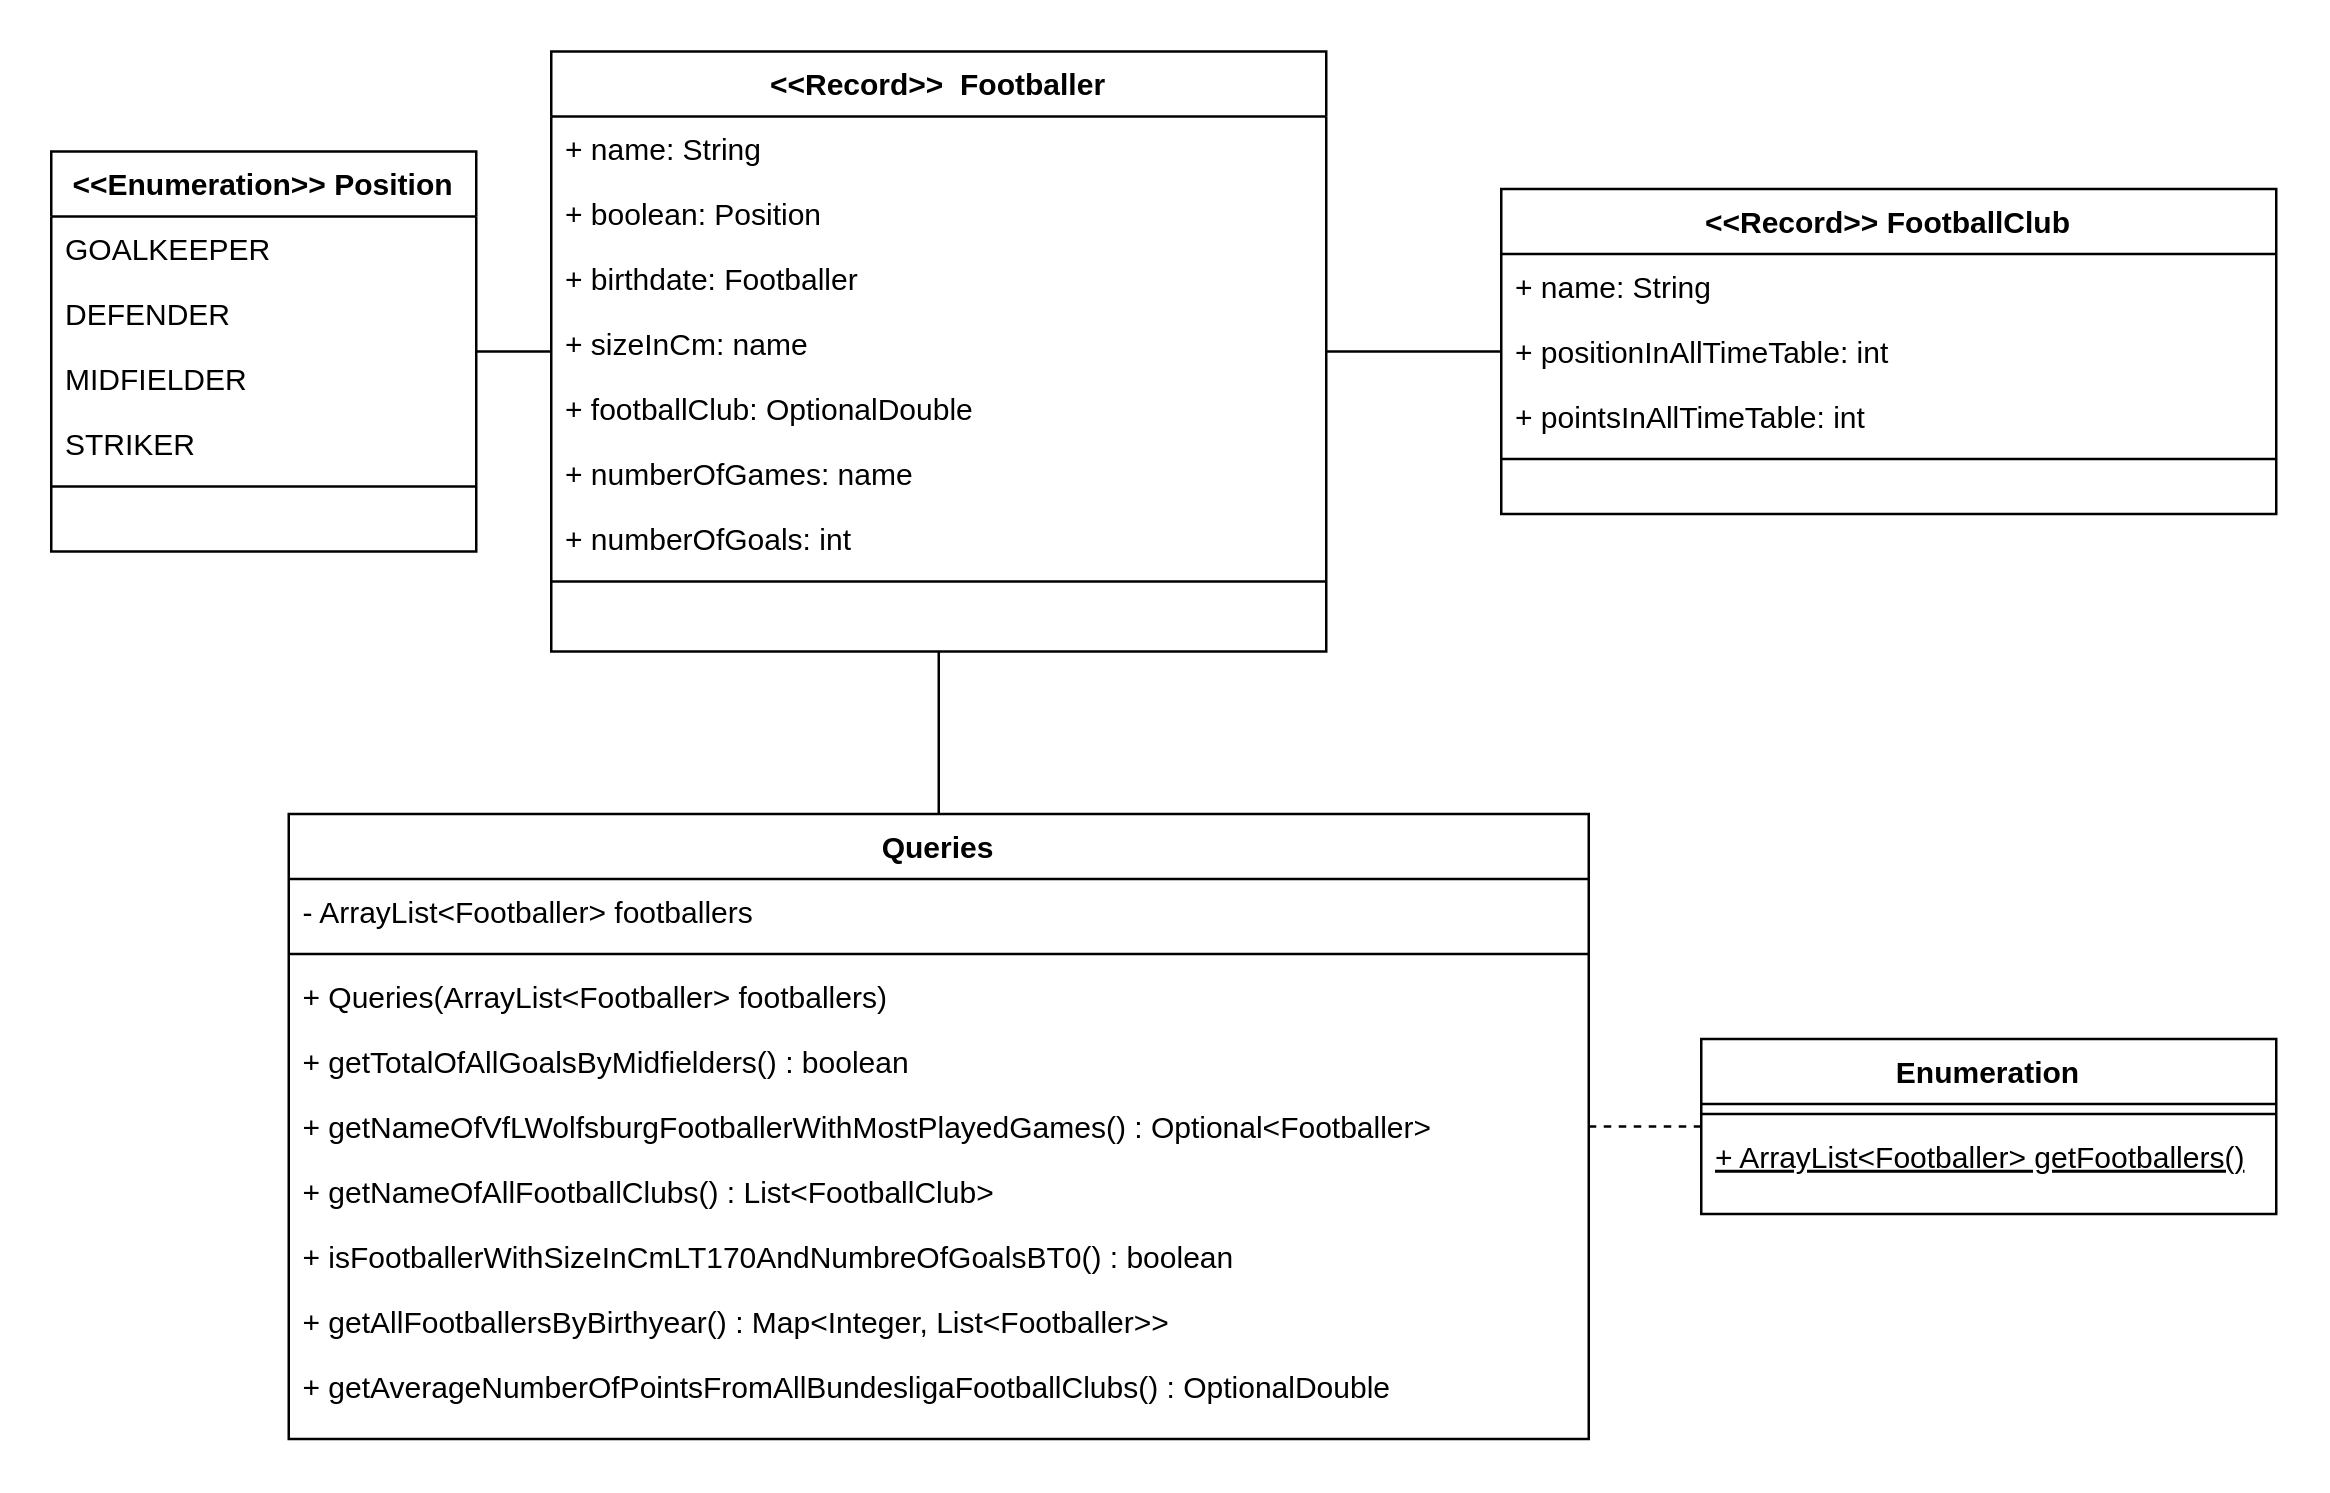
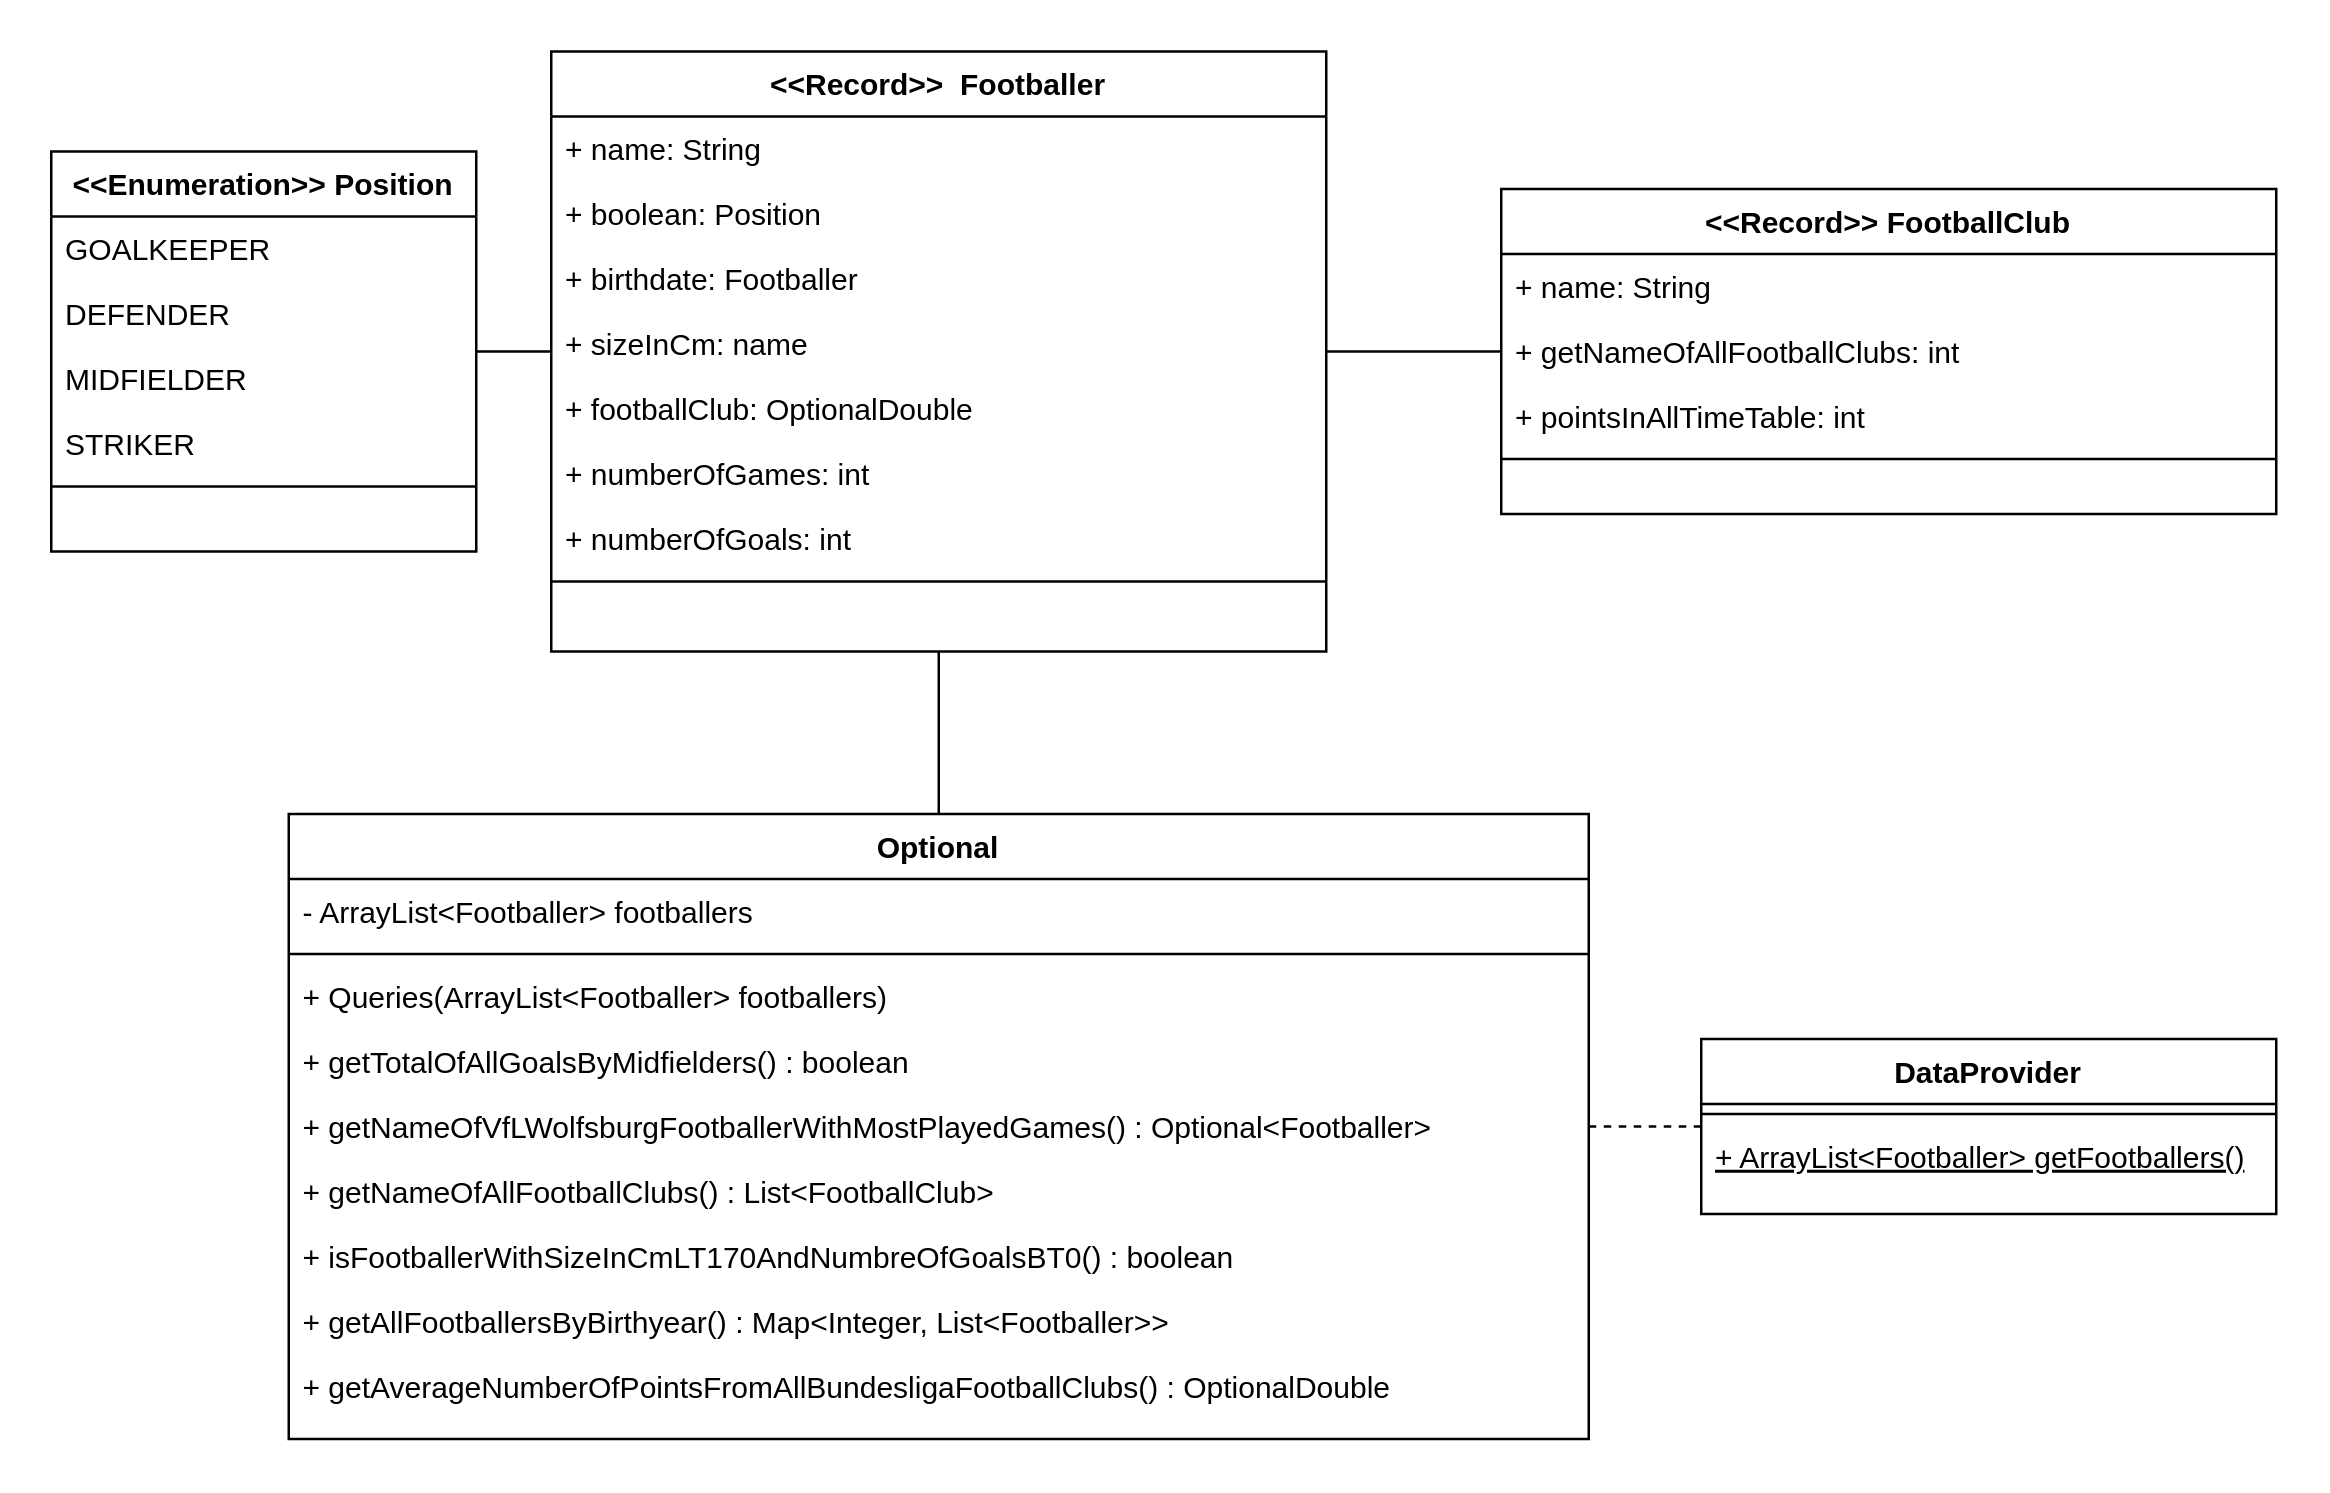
(1720, 353) -> (1749, 353)
(730, 475) -> (717, 475)
(938, 848) -> (938, 848)
(1988, 1073) -> (1988, 1073)
